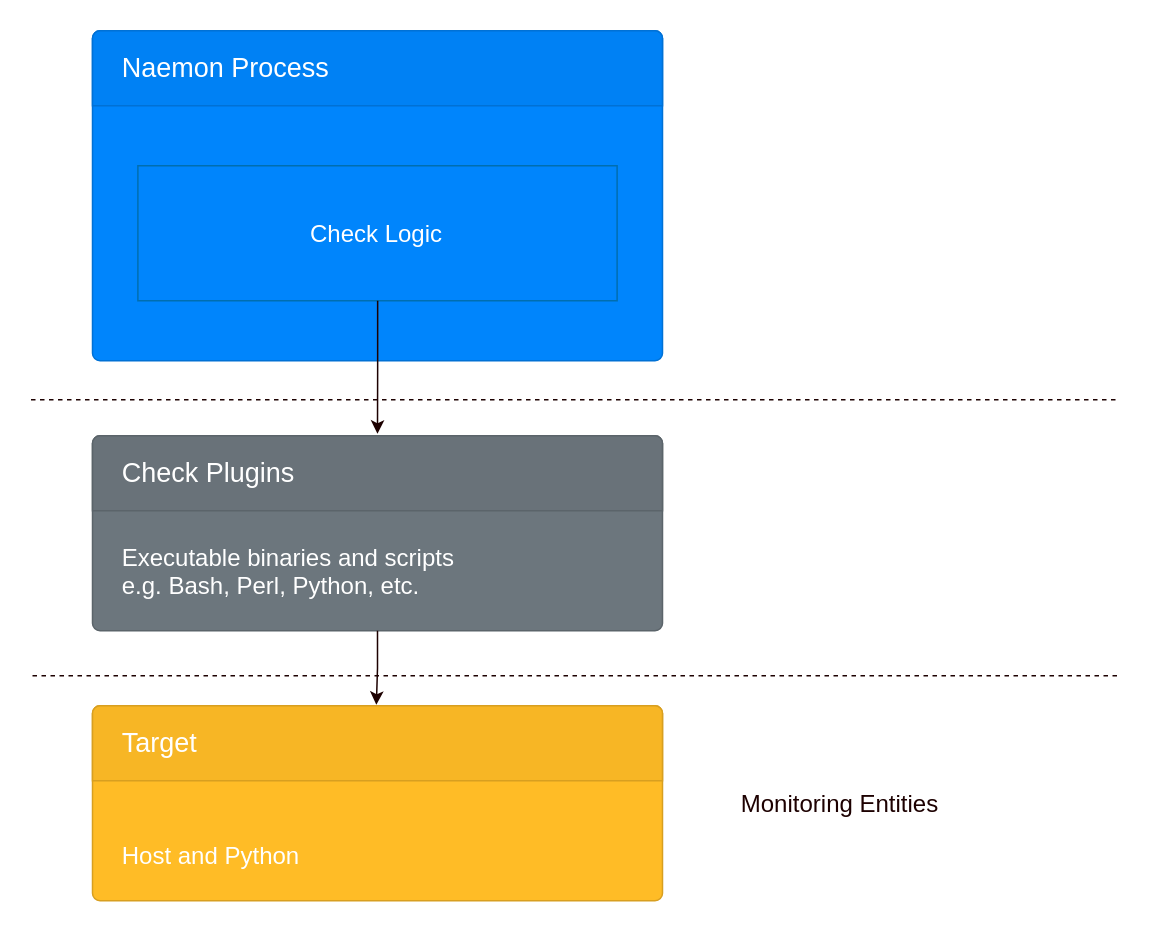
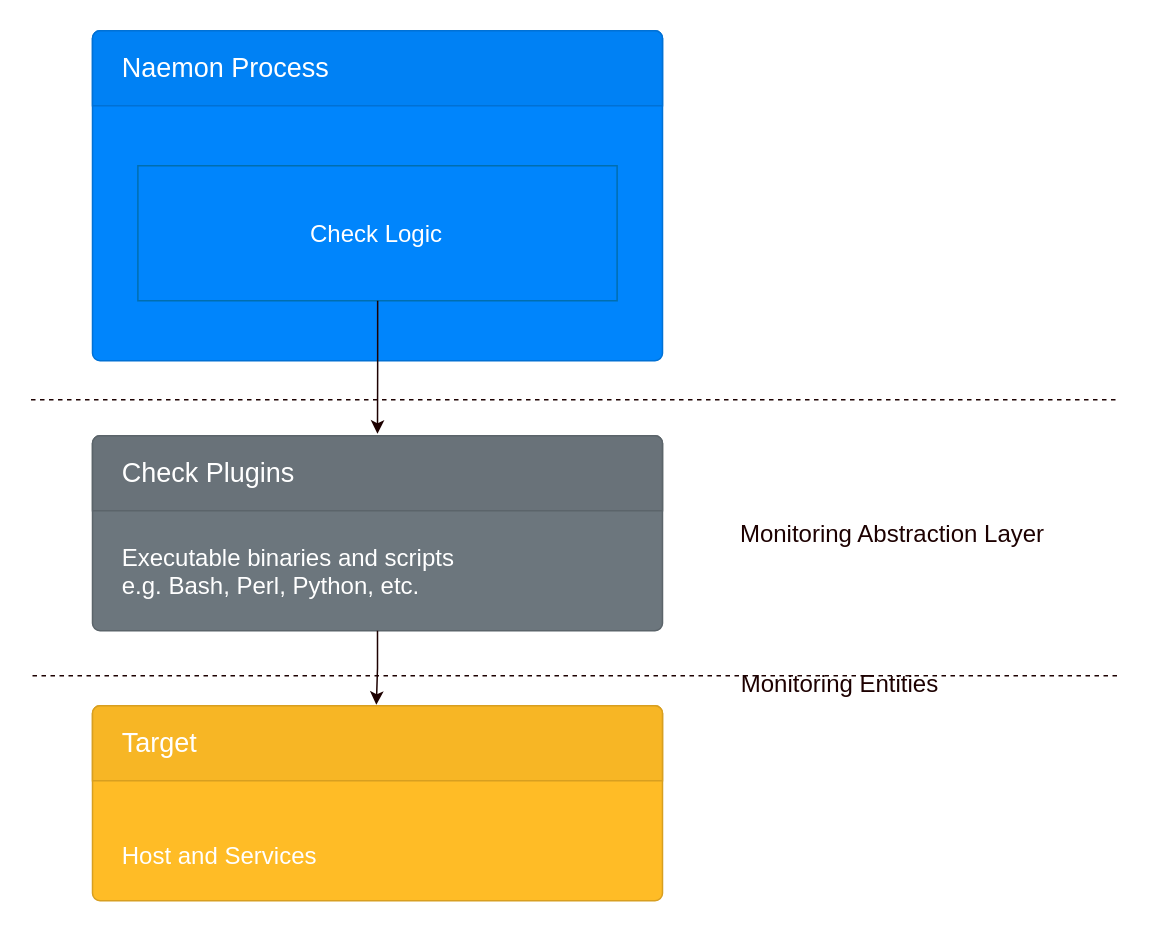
none -> (892, 533)
(839, 803) -> (839, 683)
(205, 857) -> (214, 857)
